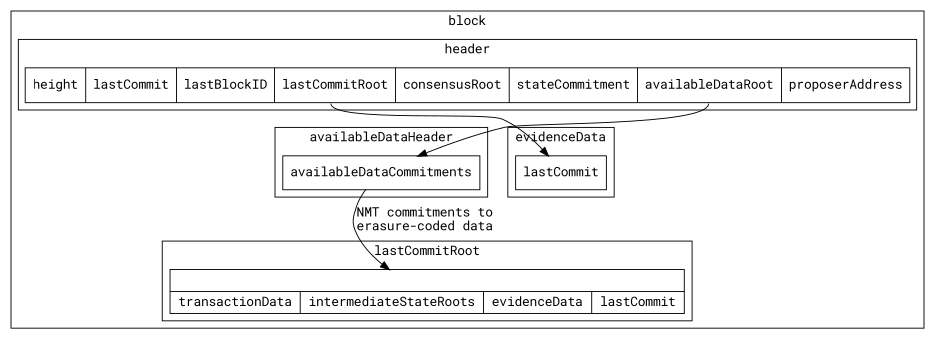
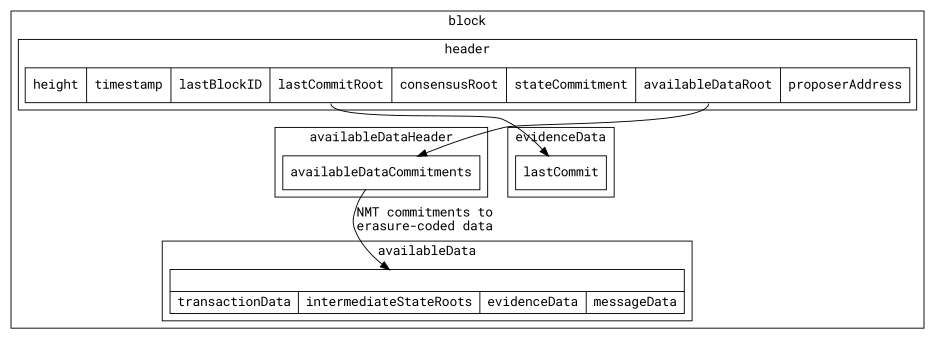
(131, 85) -> (129, 85)
(427, 252) -> (427, 252)
(638, 302) -> (635, 302)
